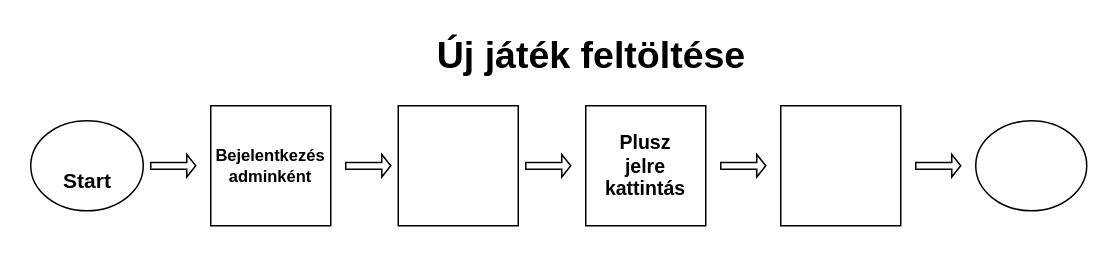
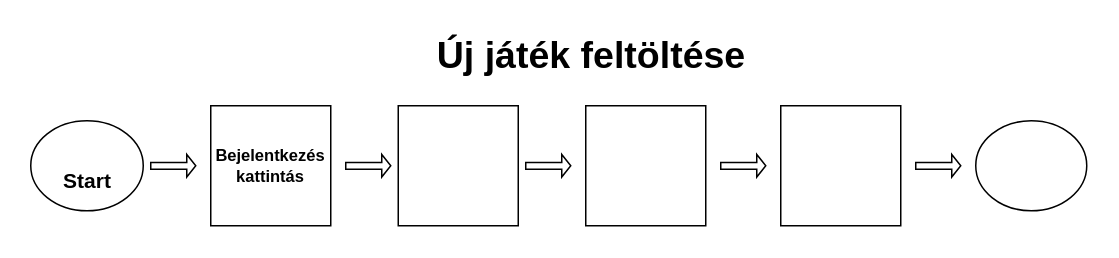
(271, 166) -> (271, 166)
(646, 166) -> none
